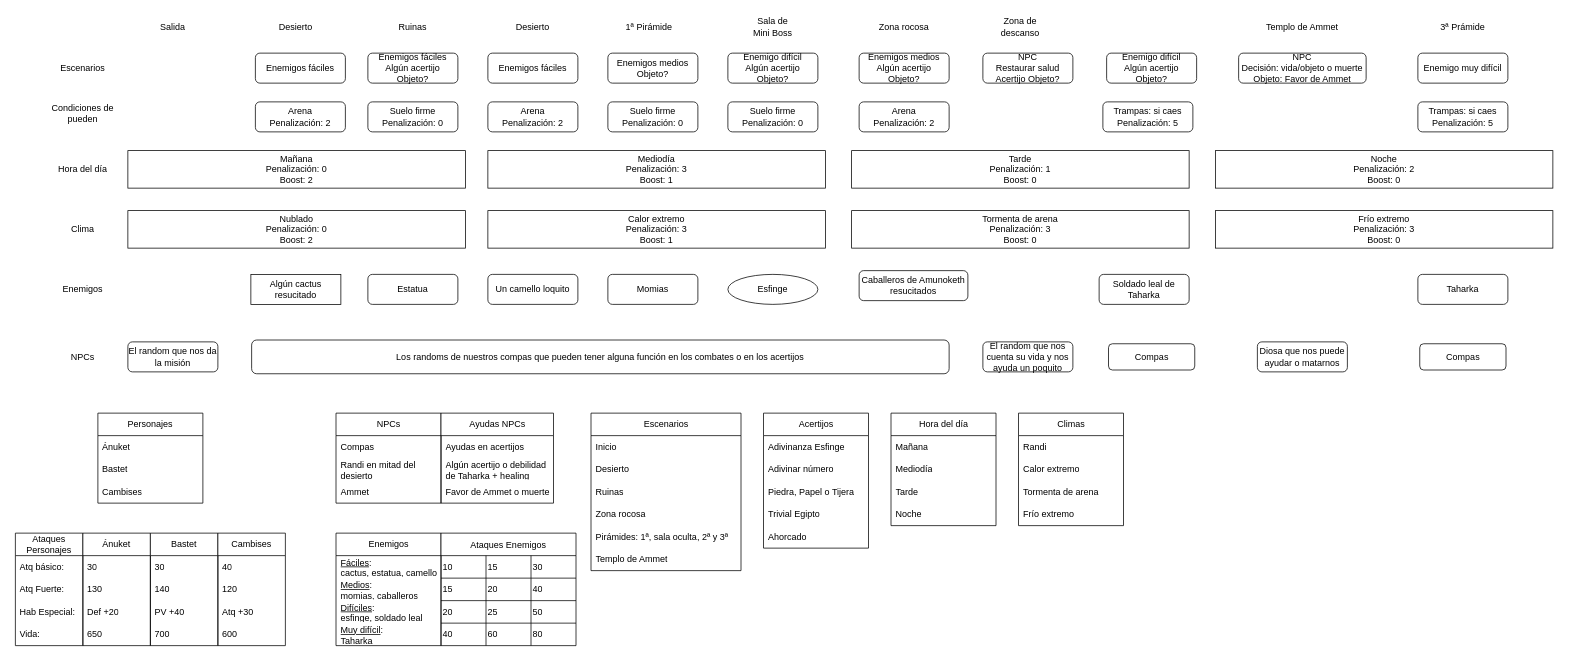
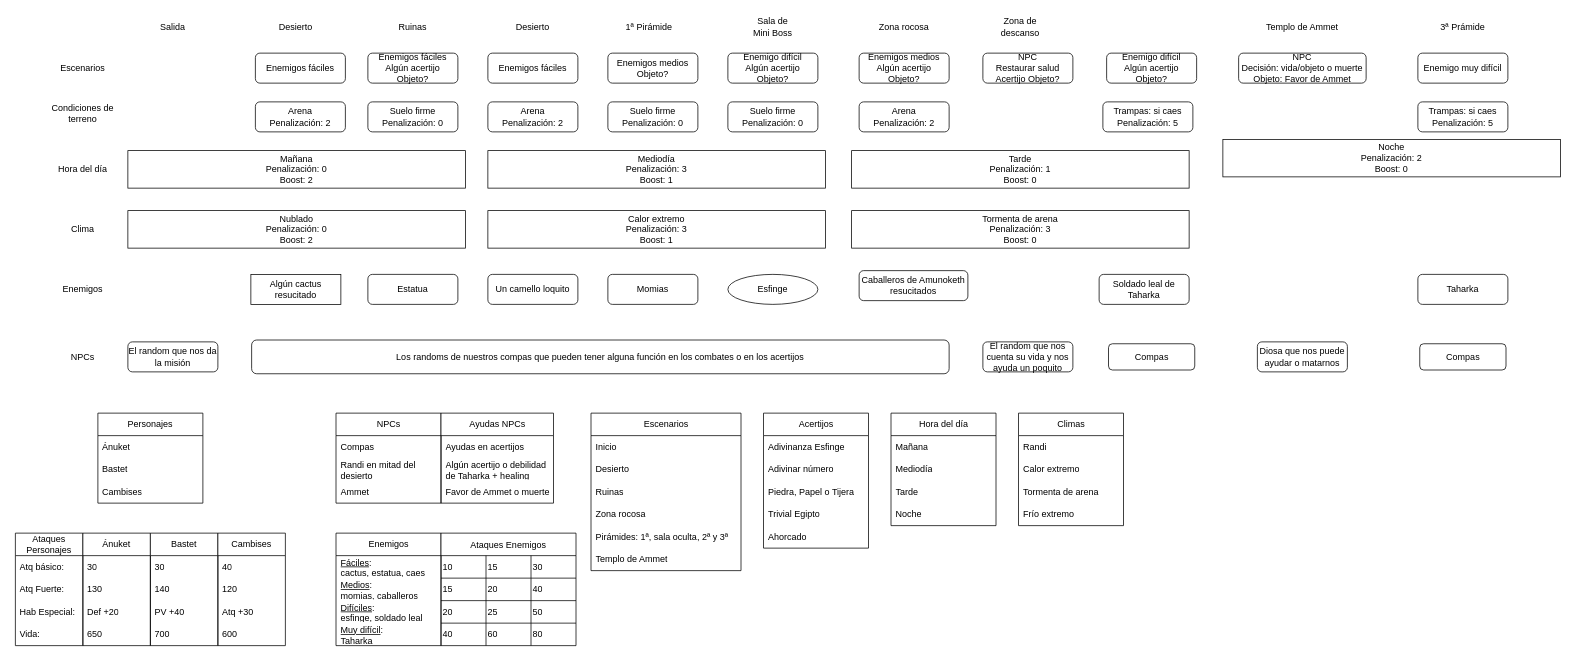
(83, 113) -> (83, 113)
(1384, 169) -> (1392, 158)
(1384, 229) -> none
(390, 567) -> (389, 567)
